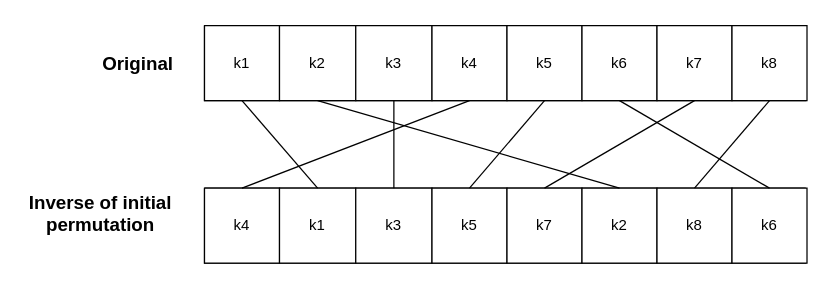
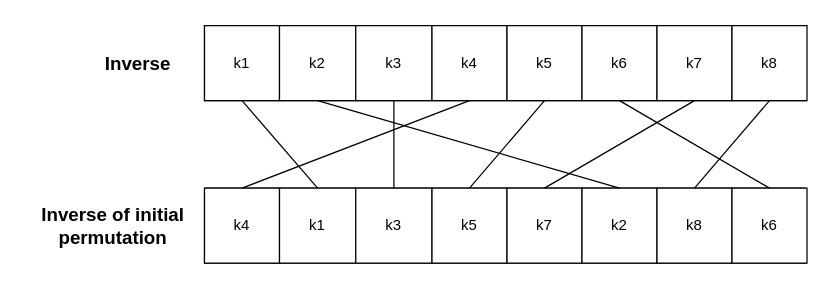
(138, 63) -> (138, 63)
(101, 213) -> (113, 226)
